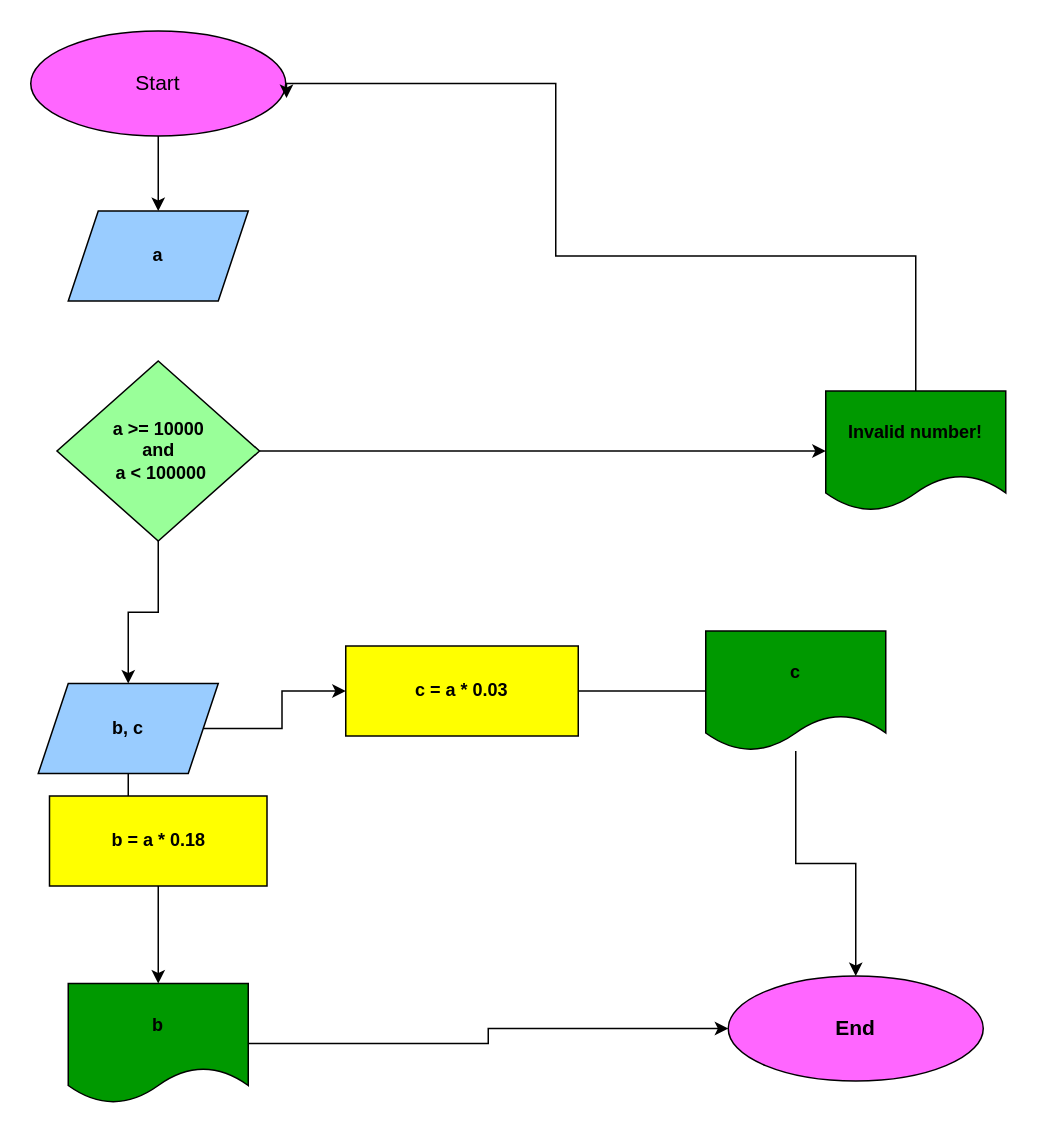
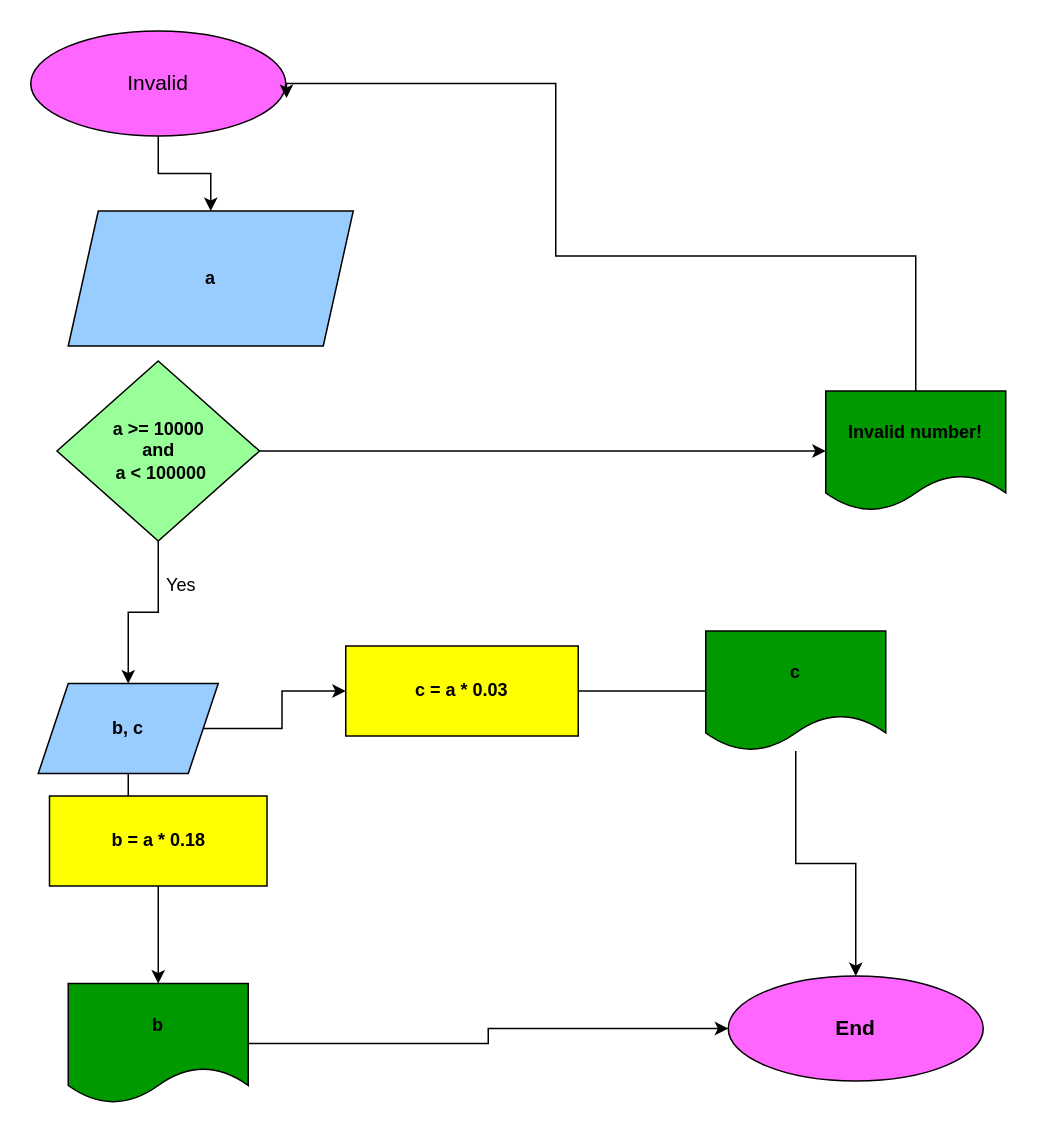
(158, 83) -> (158, 83)
(158, 256) -> (211, 278)
none -> (181, 586)
